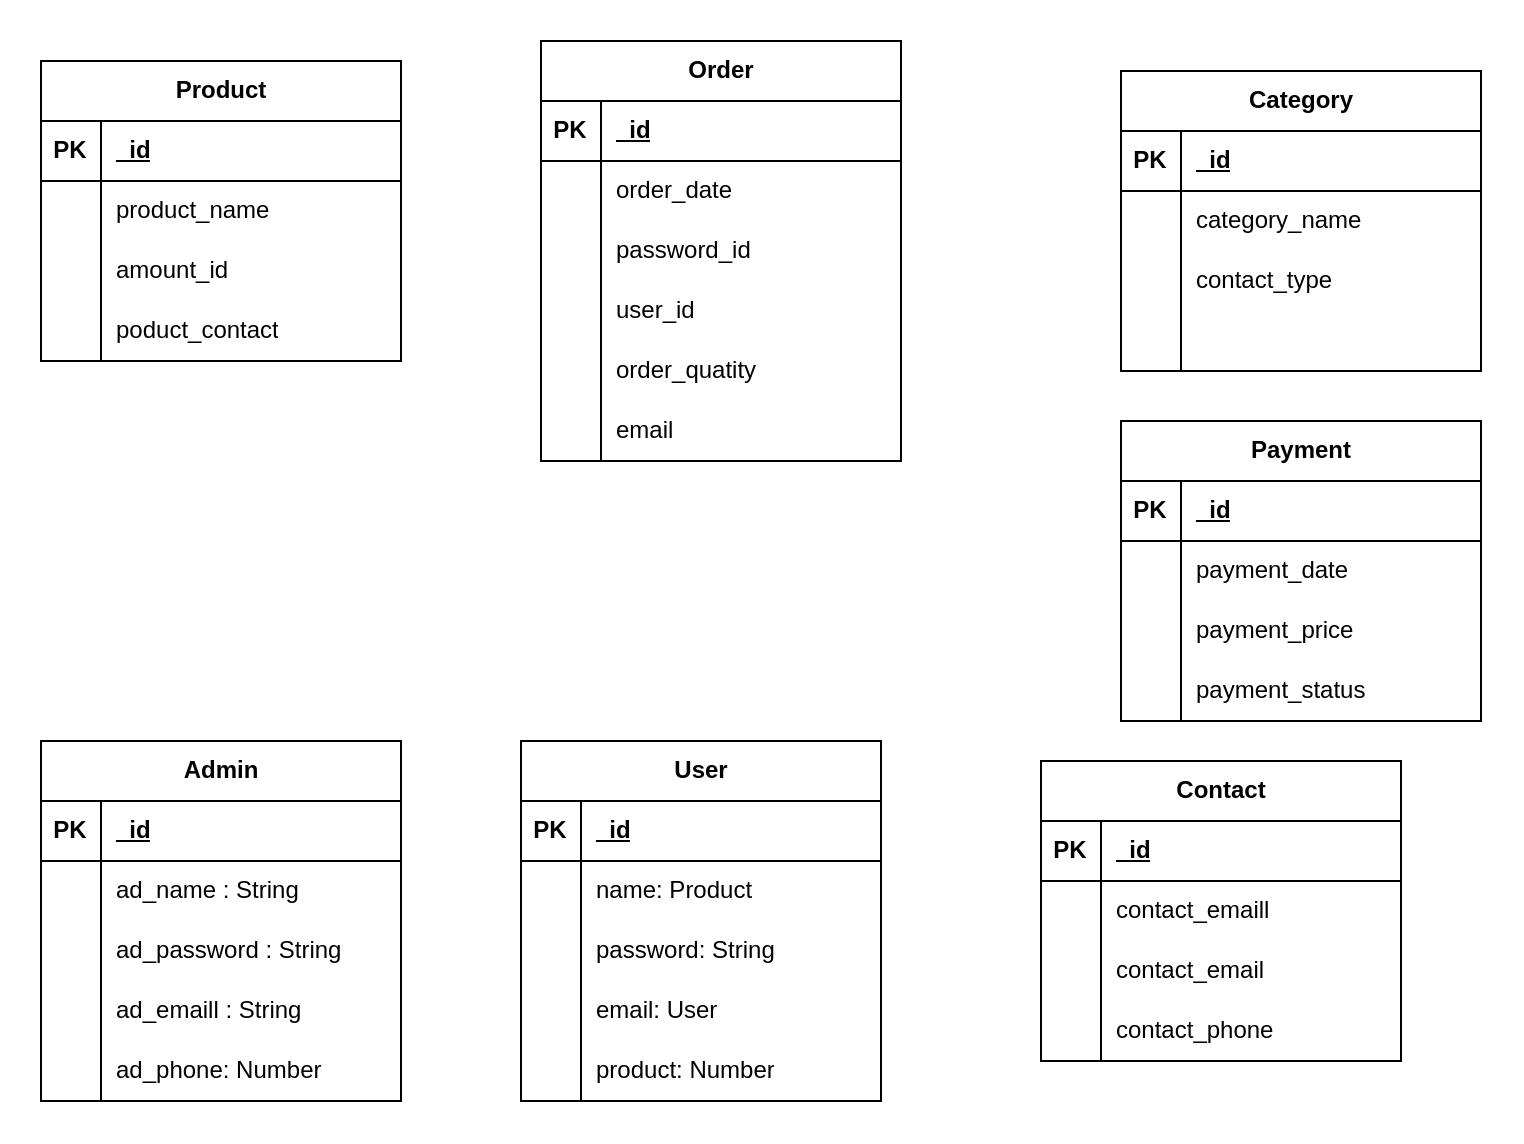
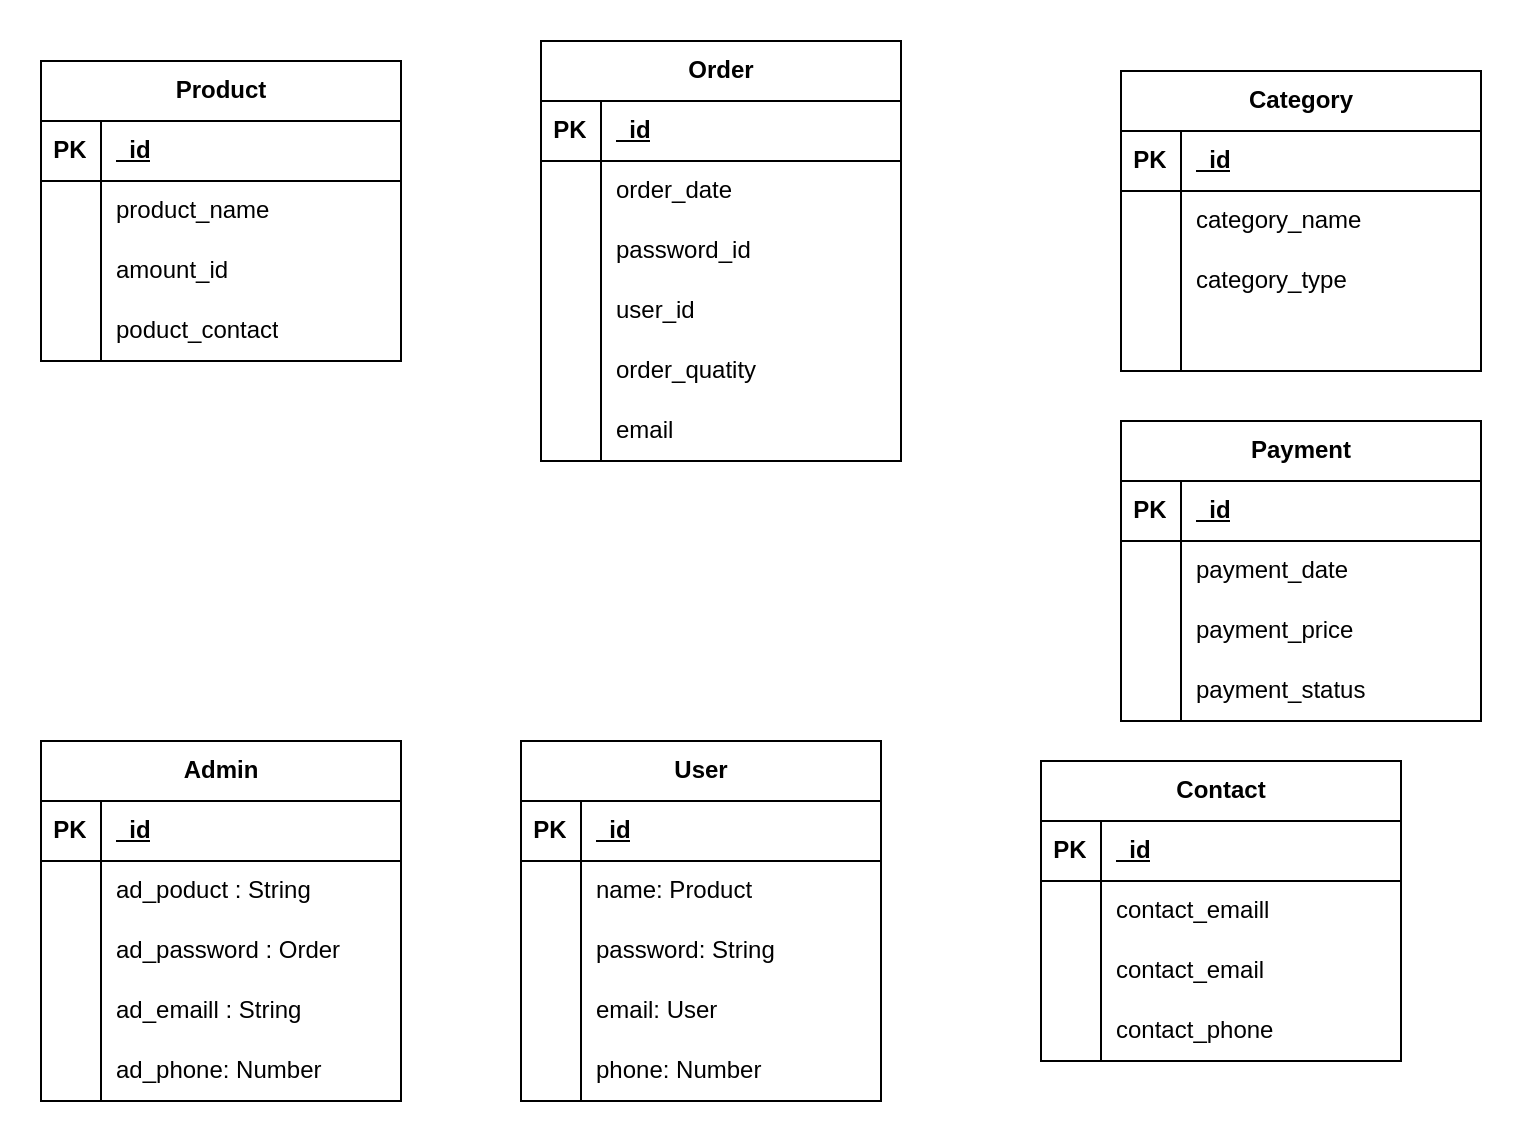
(1278, 281) -> (1284, 281)
(212, 891) -> (225, 891)
(242, 951) -> (238, 951)
(692, 1071) -> (678, 1071)
